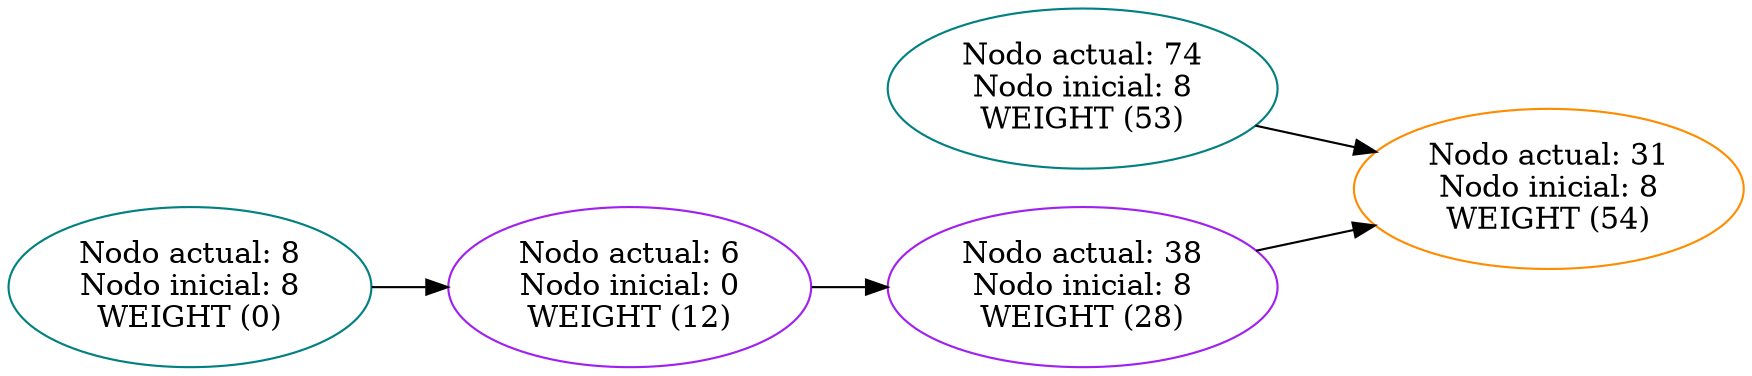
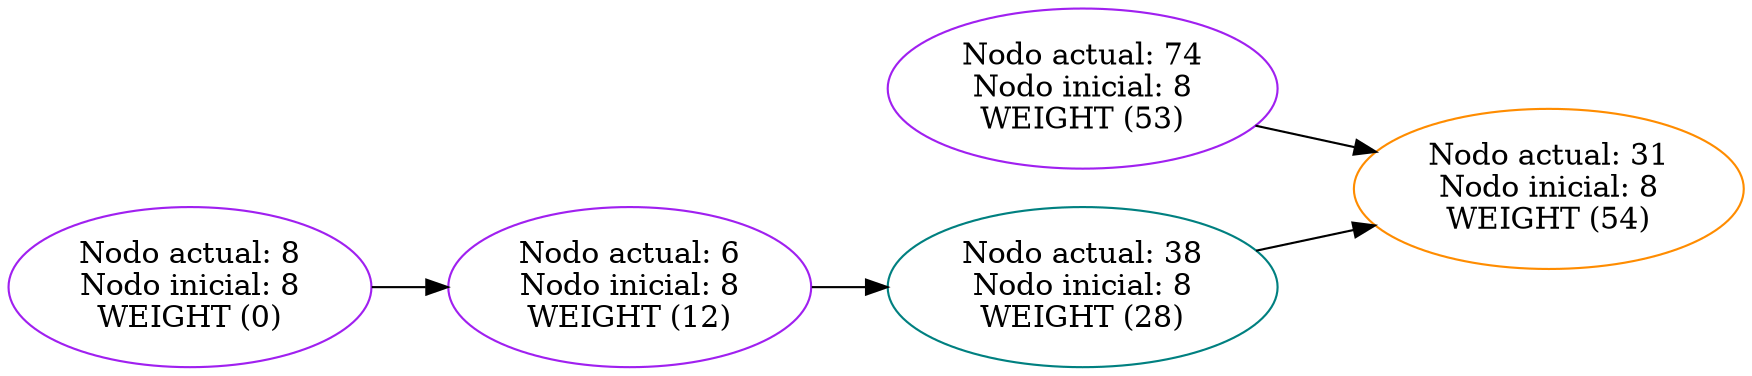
(1083, 89) -> (1083, 89)
(190, 287) -> (190, 287)
(630, 287) -> (630, 287)
(1083, 287) -> (1083, 287)
